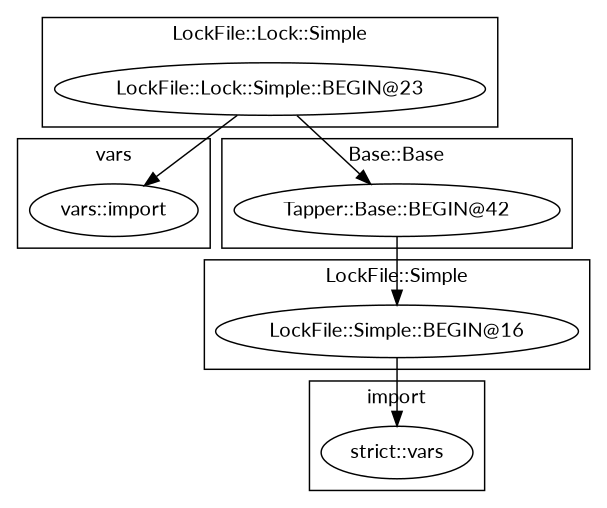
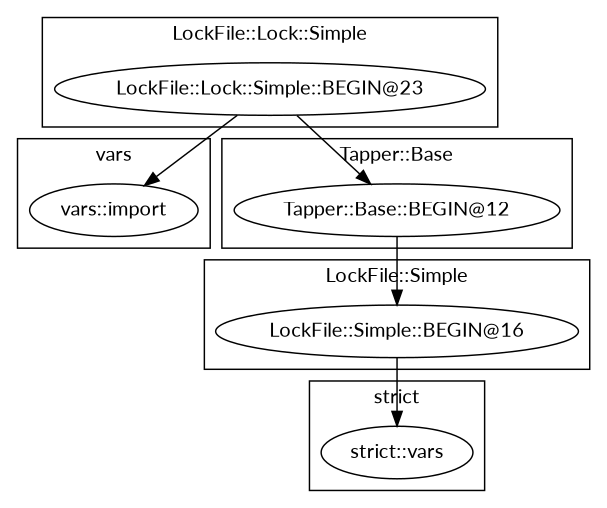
(397, 155) -> (397, 155)
(397, 210) -> (397, 210)
(397, 398) -> (397, 398)
